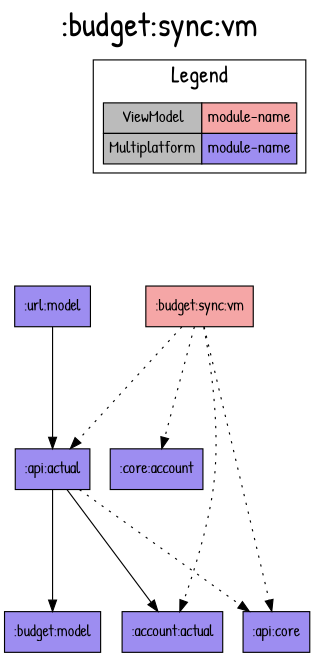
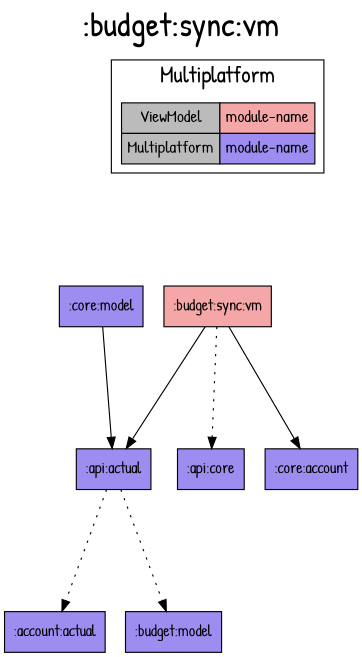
(200, 77) -> (218, 77)
(53, 306) -> (101, 306)
(180, 382) -> (262, 383)
(130, 383) -> (169, 383)
(215, 466) -> none
(53, 545) -> (142, 545)
(109, 546) -> (86, 545)
(160, 547) -> none
